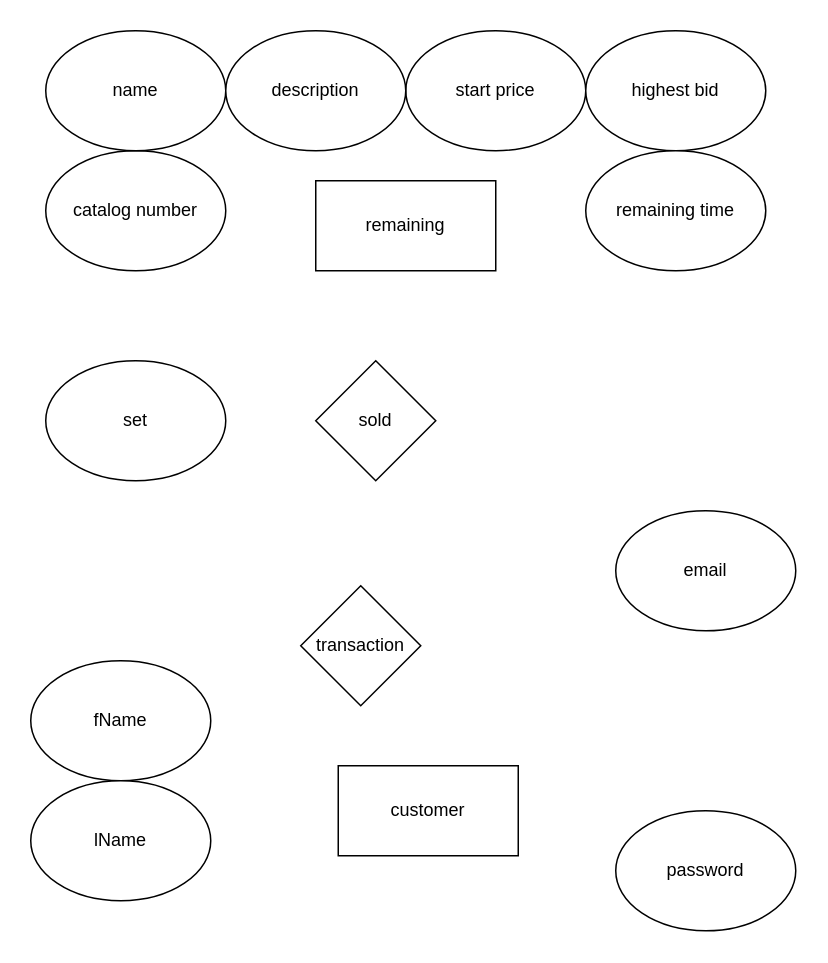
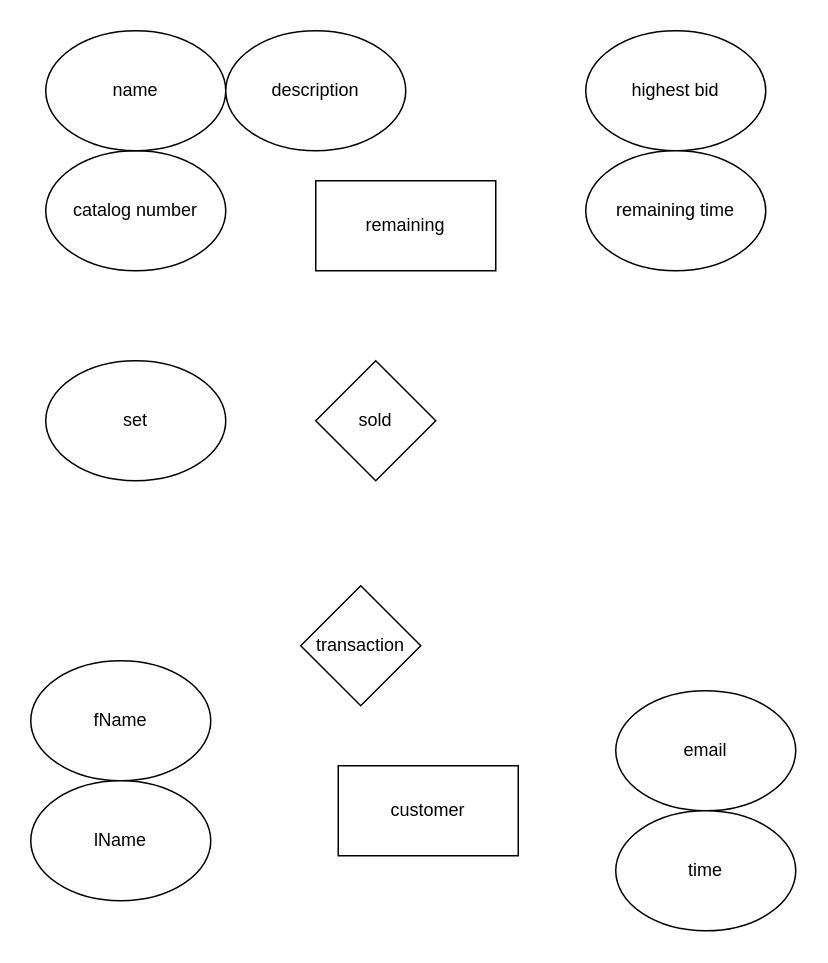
(496, 91) -> none
(706, 571) -> (706, 751)
(706, 871) -> (706, 871)
